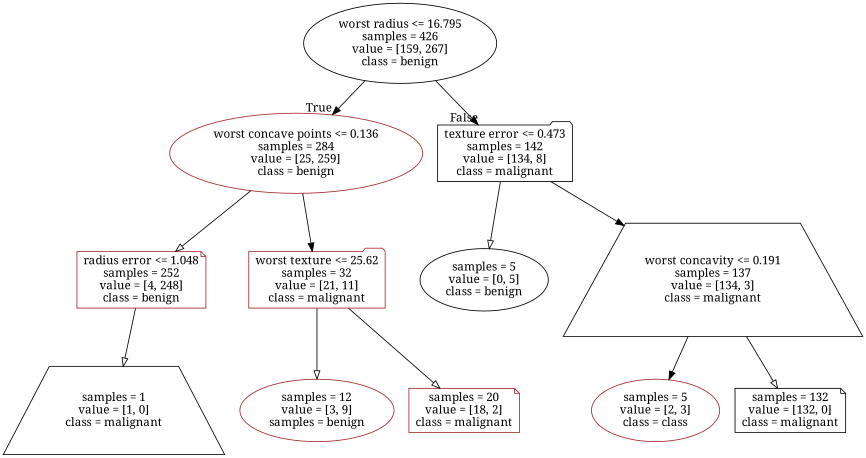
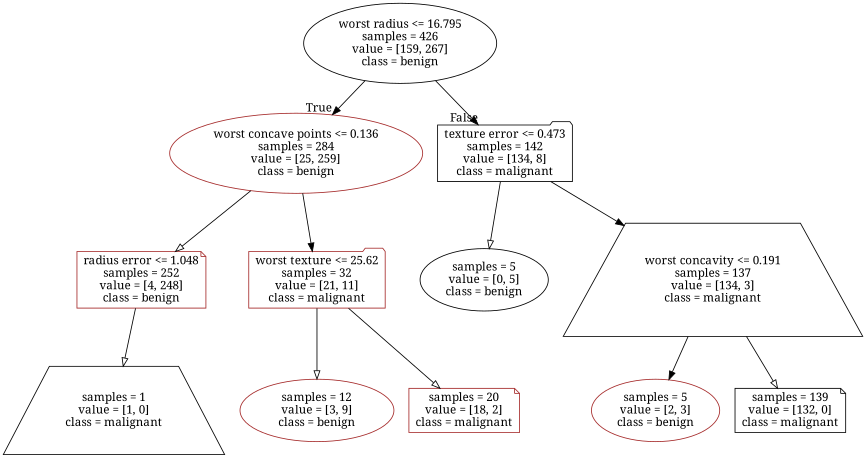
(317, 410) -> (317, 410)
(656, 410) -> (656, 410)
(790, 410) -> (790, 410)
